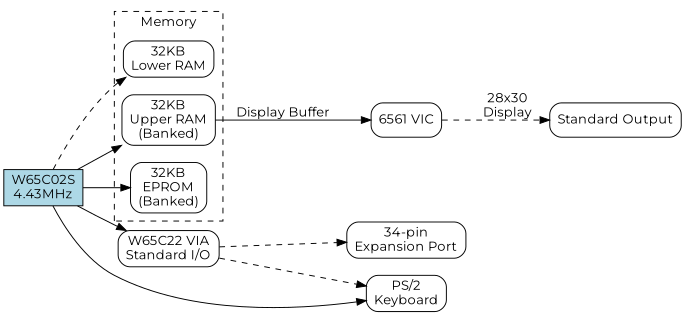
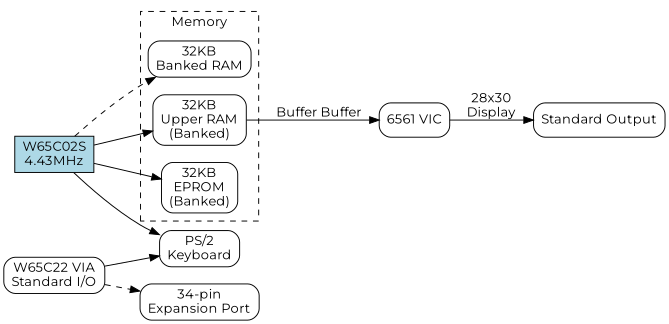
(169, 59) -> (200, 59)
(283, 113) -> (319, 113)
(491, 120) -> (487, 120)
(97, 216) -> none
(288, 271) -> (127, 262)
